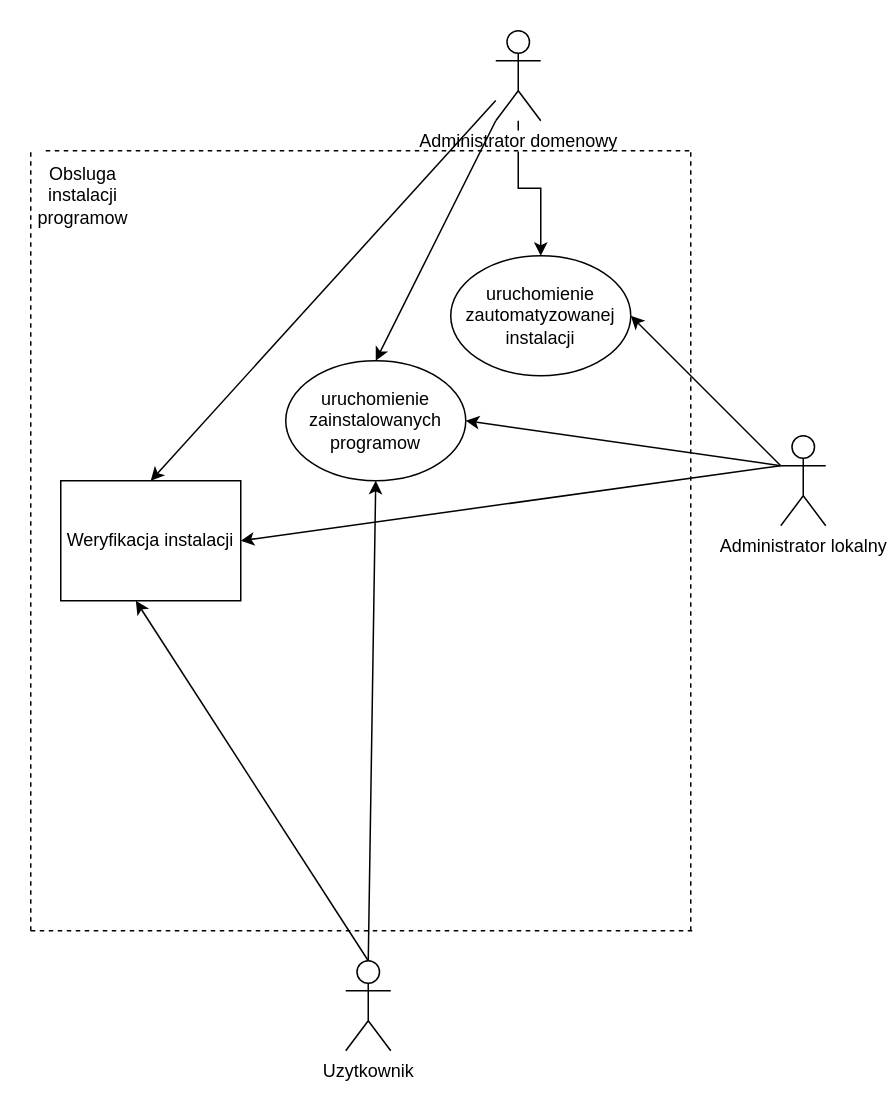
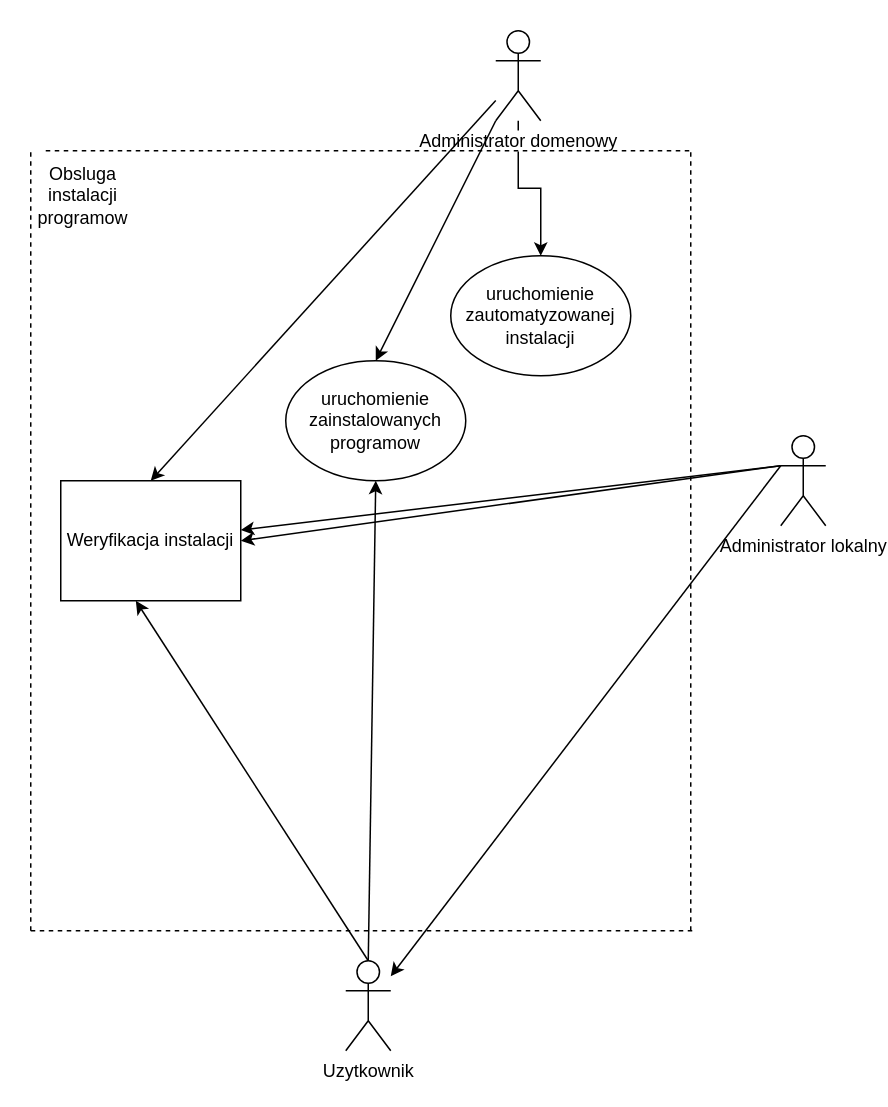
(708, 393) -> (542, 778)
(624, 443) -> (450, 505)
